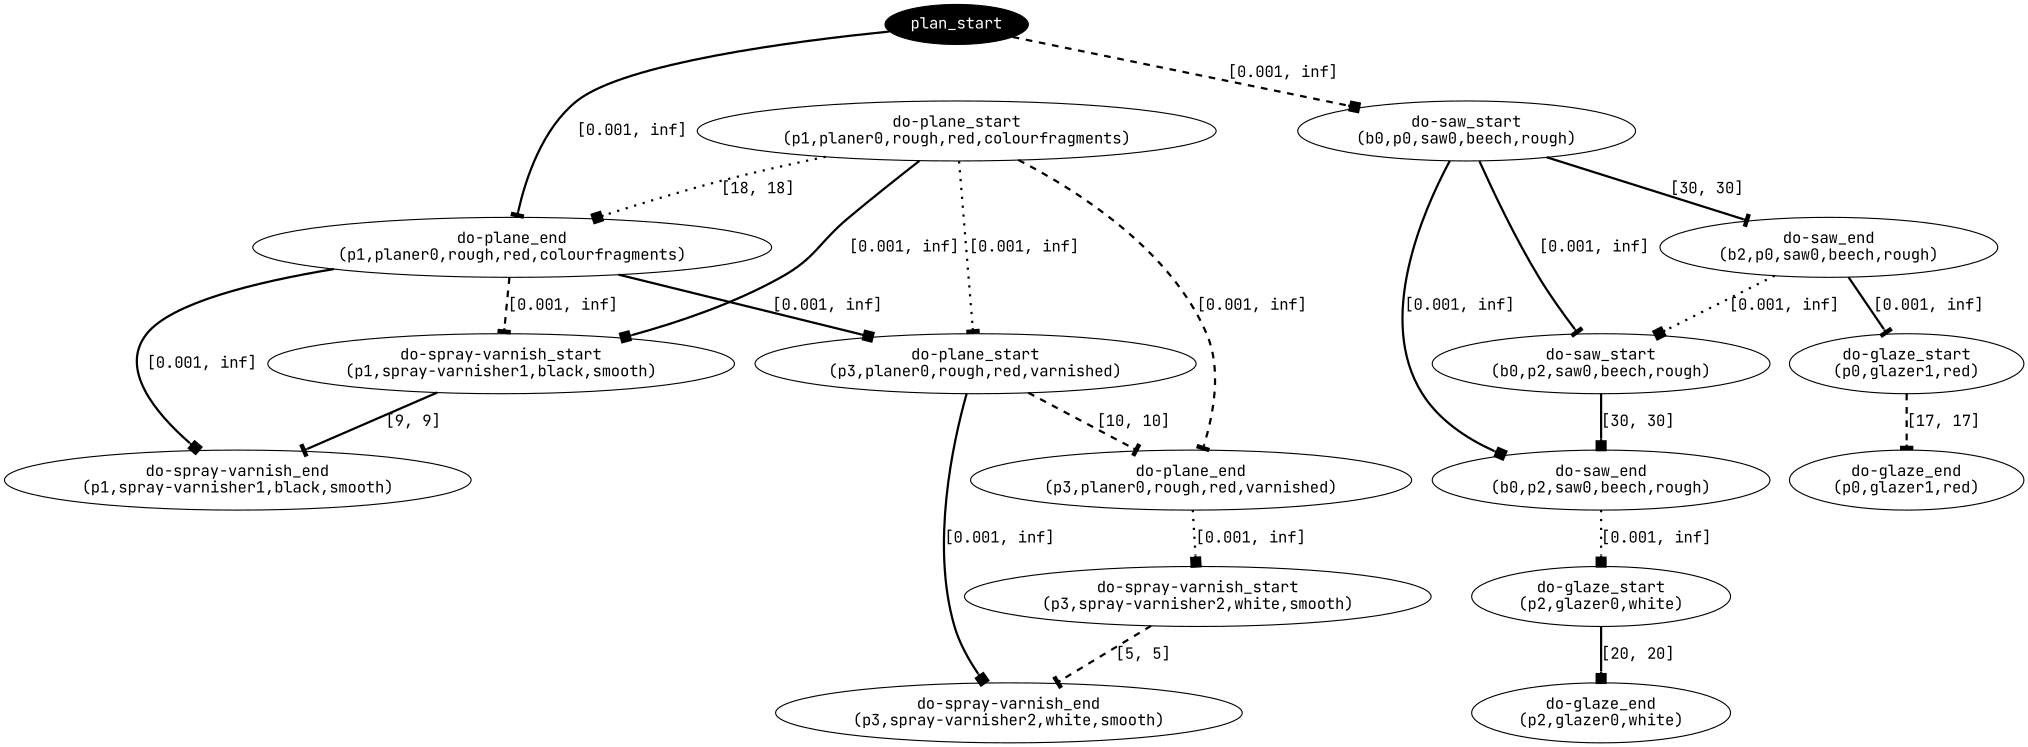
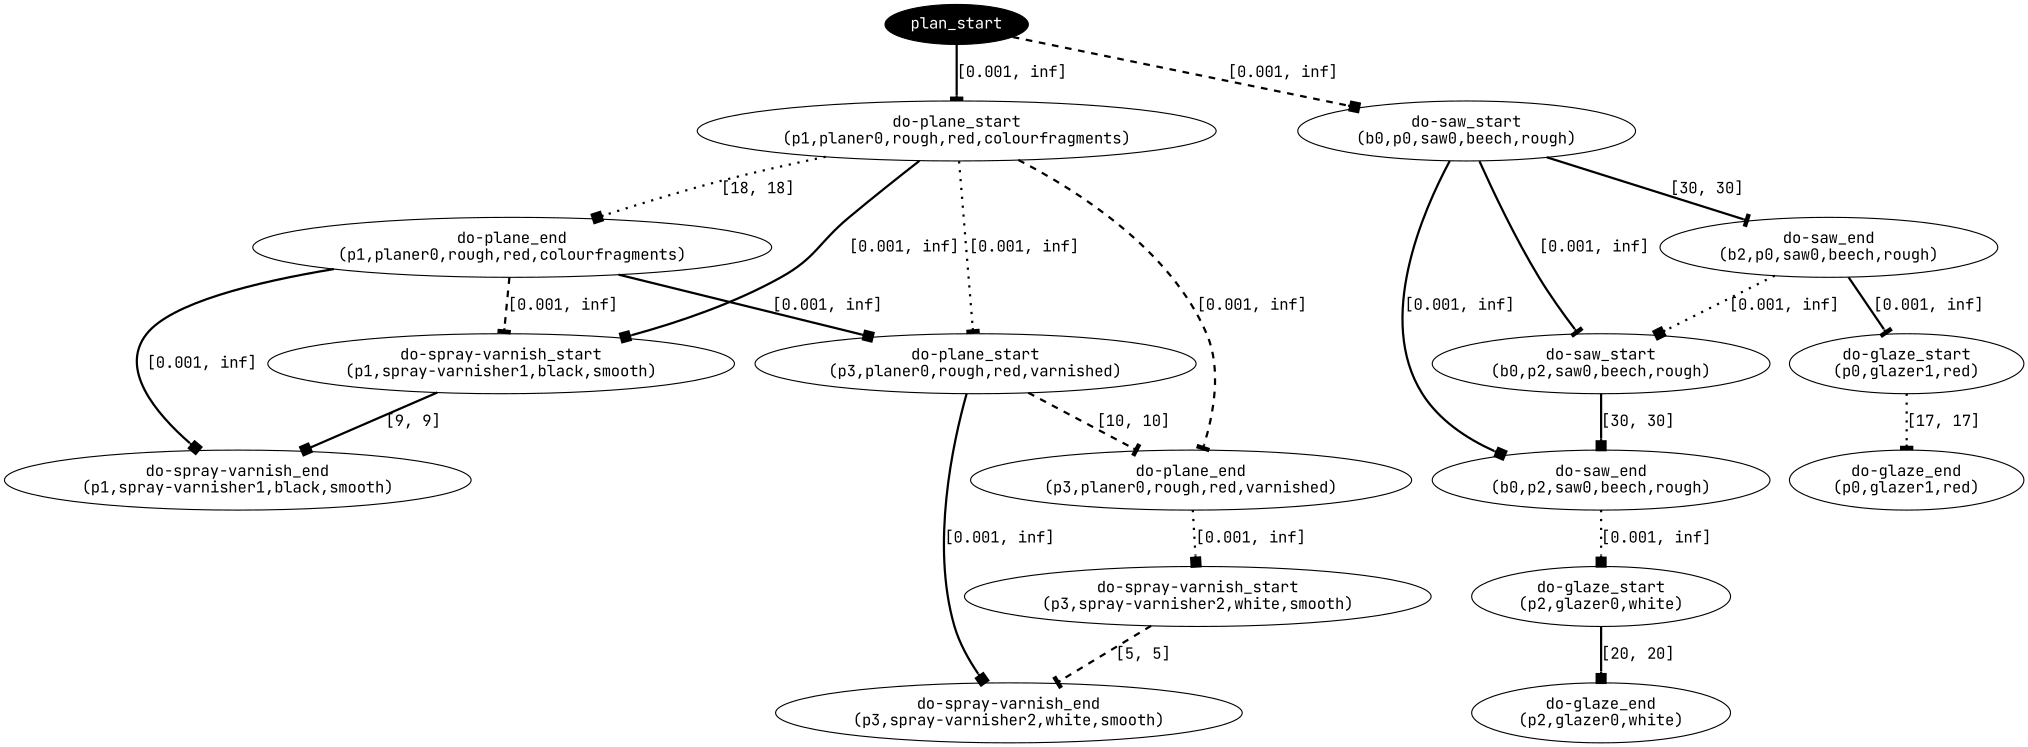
(667, 66) -> (957, 70)
(1907, 419) -> (1907, 419)
(372, 421) -> (372, 421)
